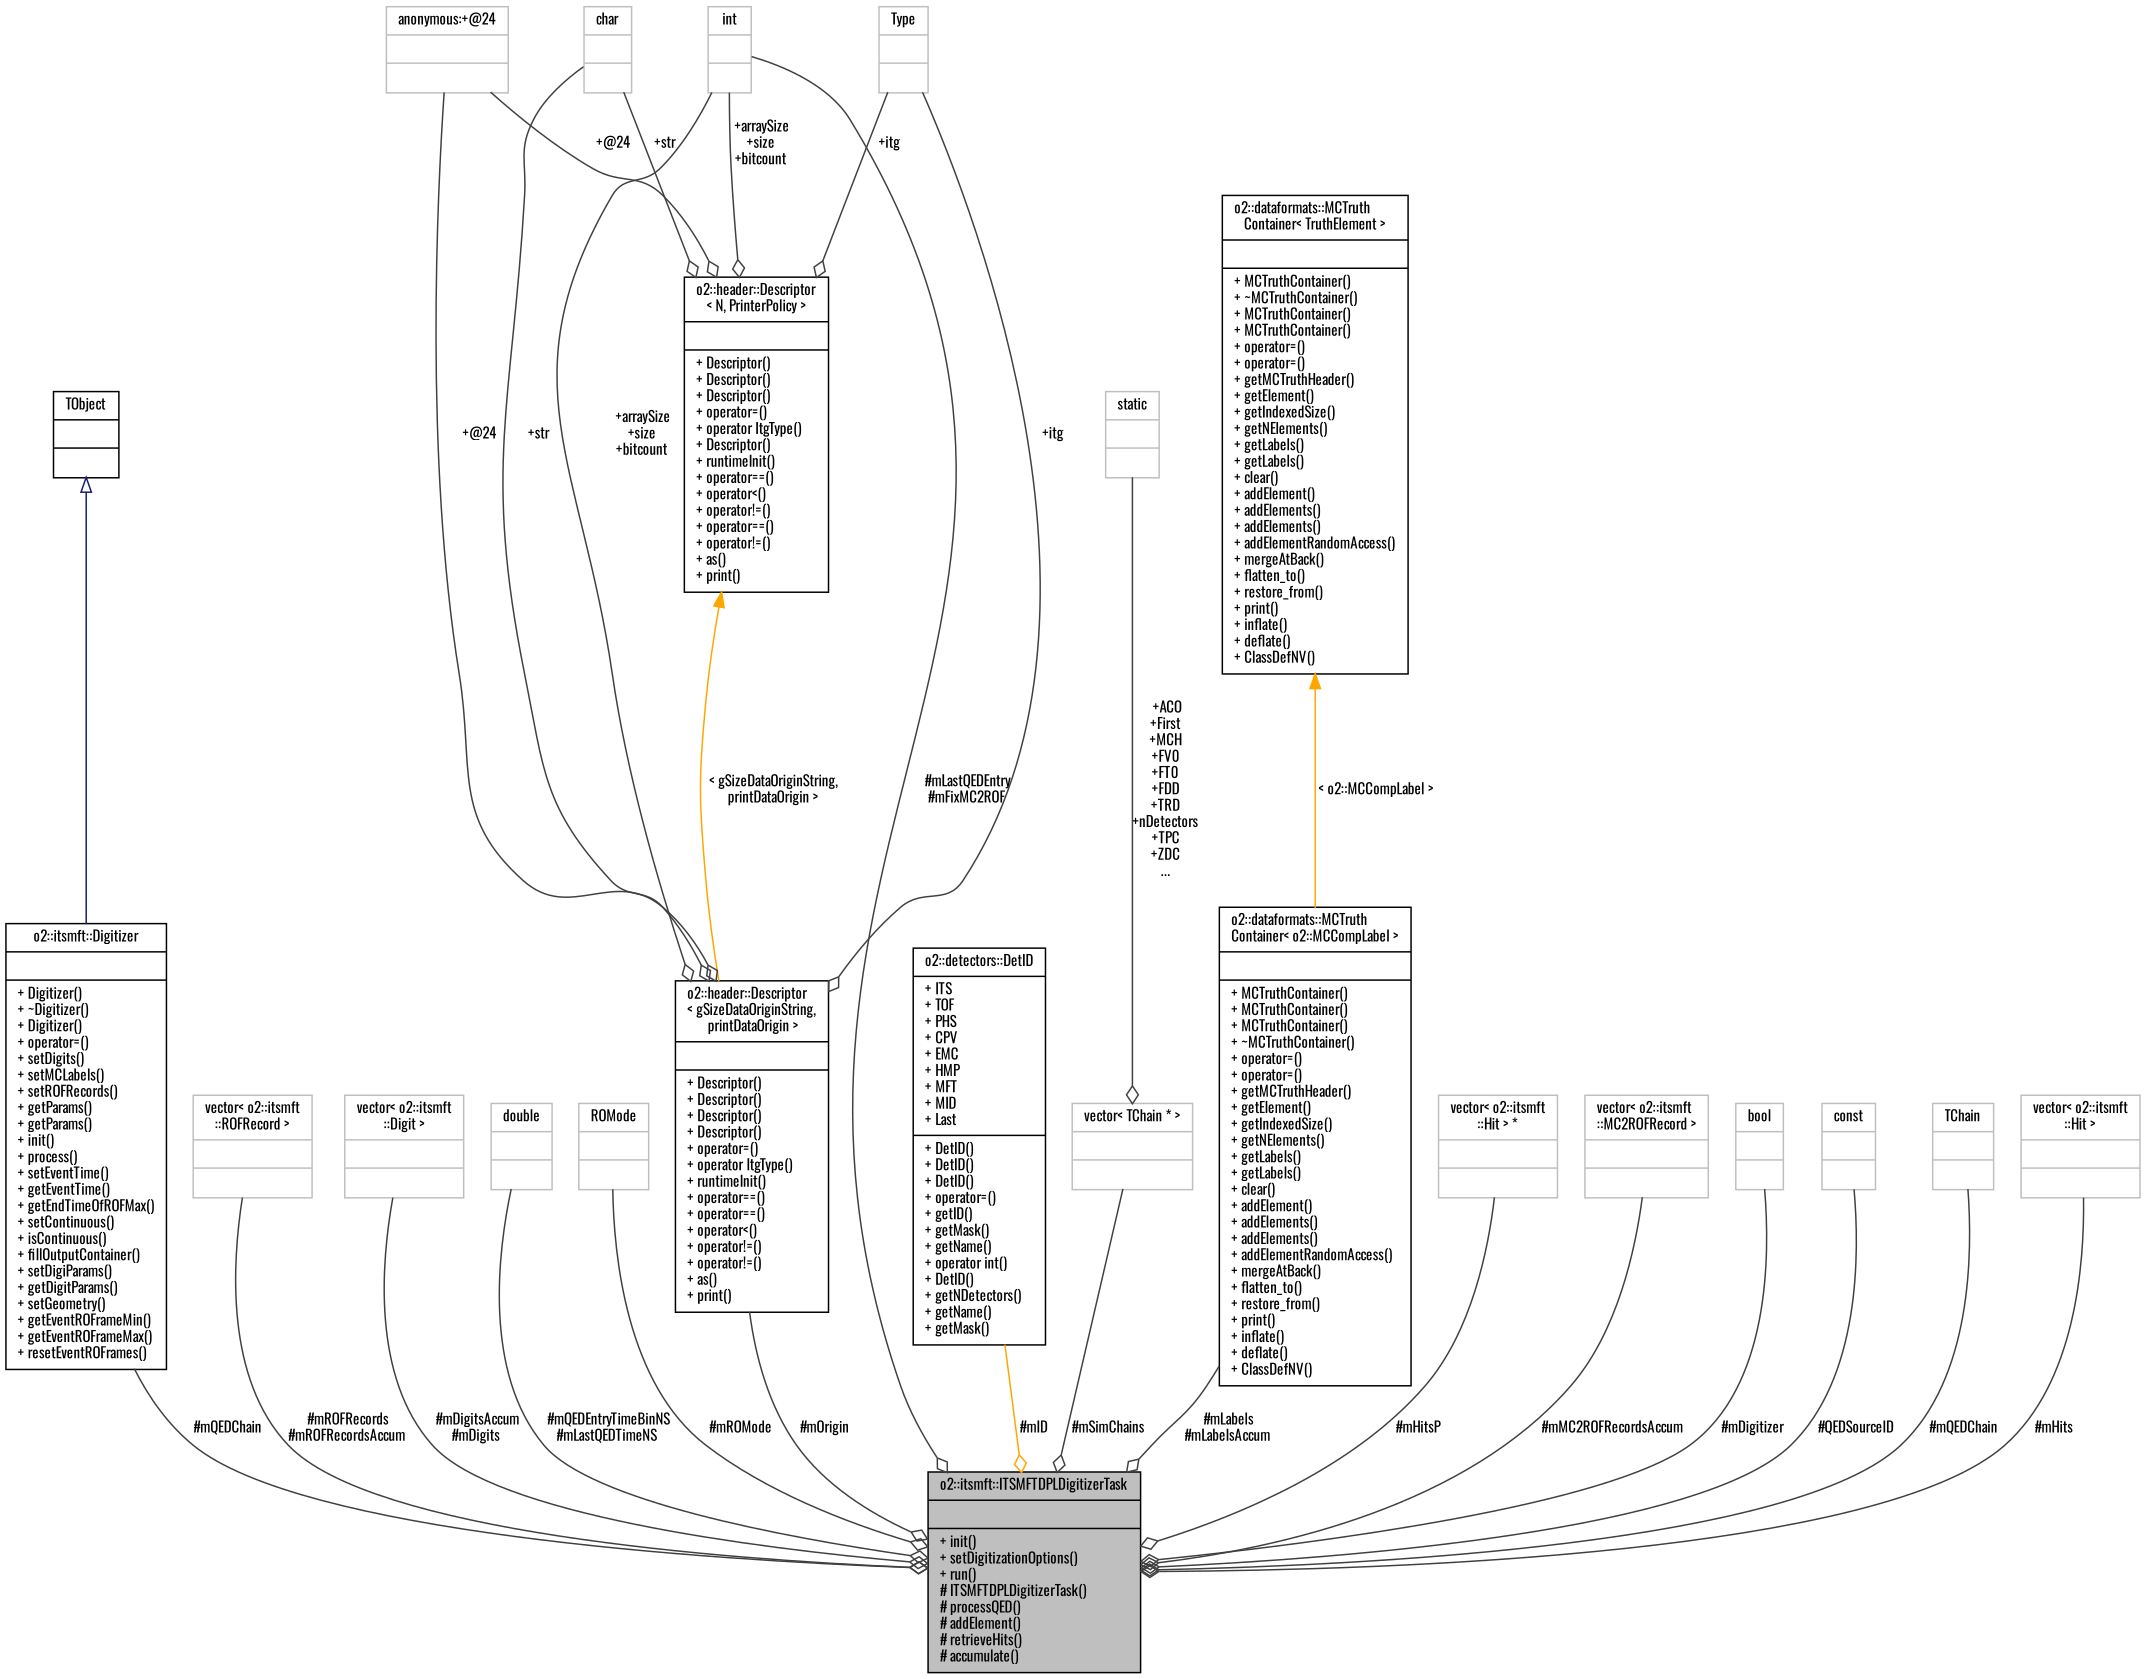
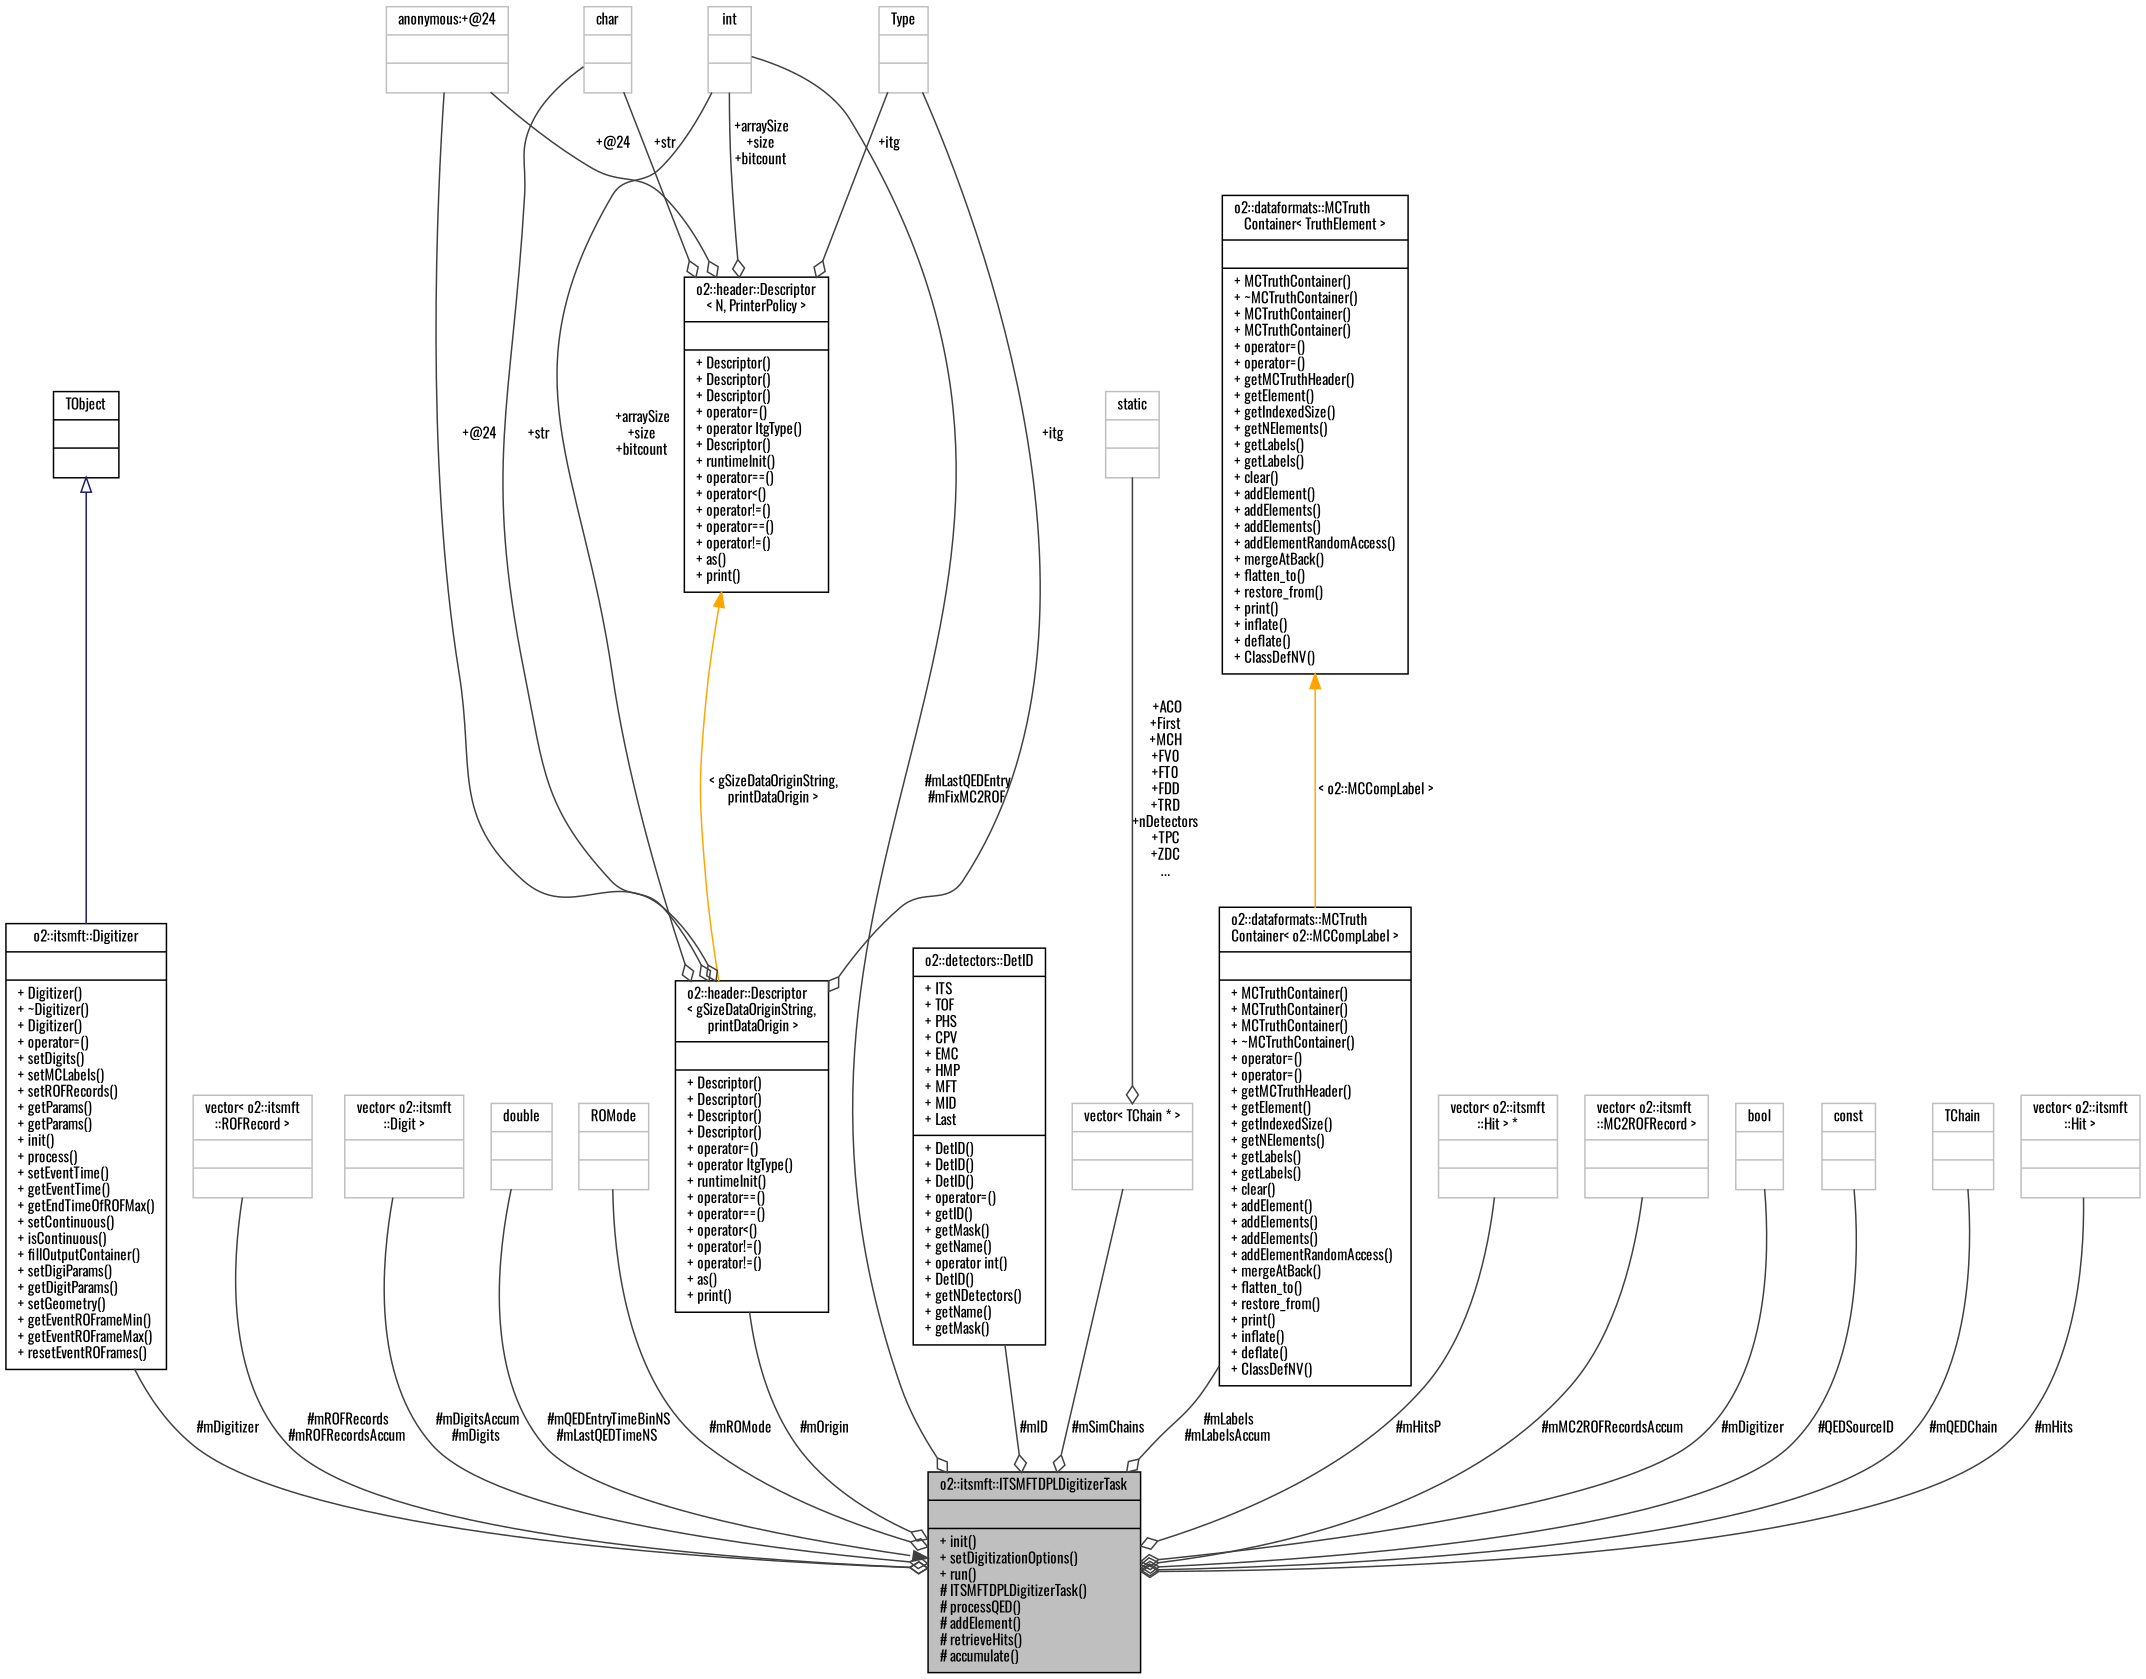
(1012, 1400) -> (1012, 1400)
(227, 1429) -> (227, 1429)
(594, 1479) -> (594, 1479)
